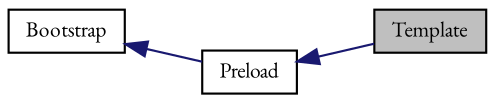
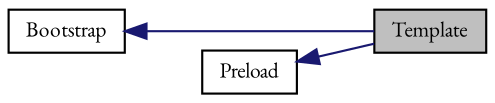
(174, 55) -> (261, 31)
